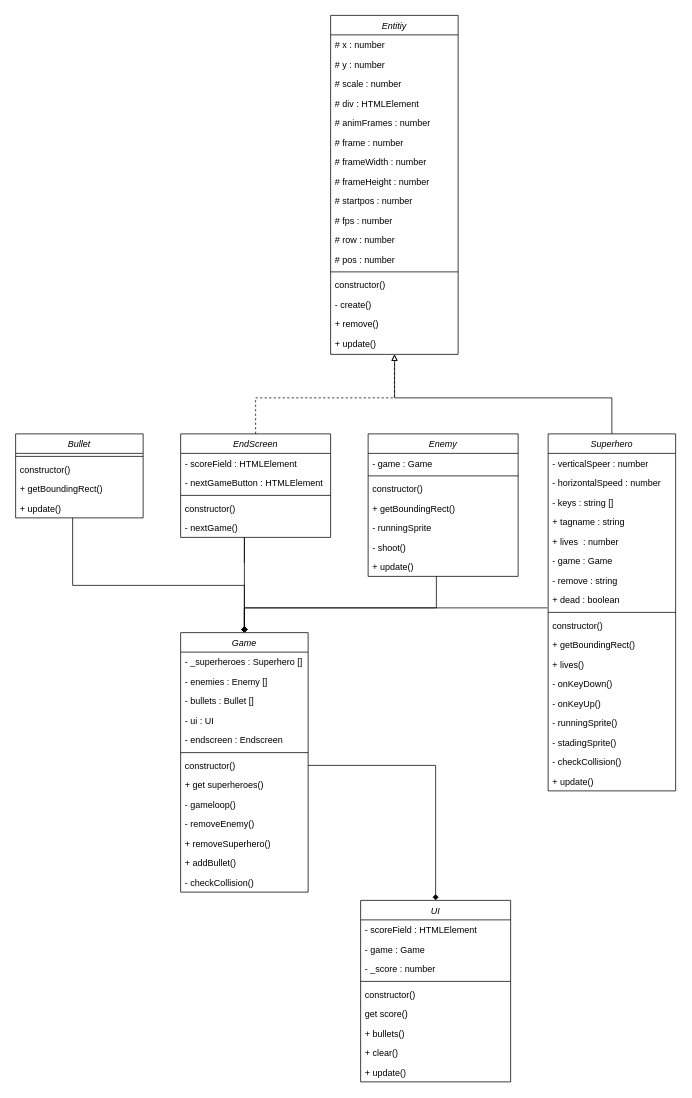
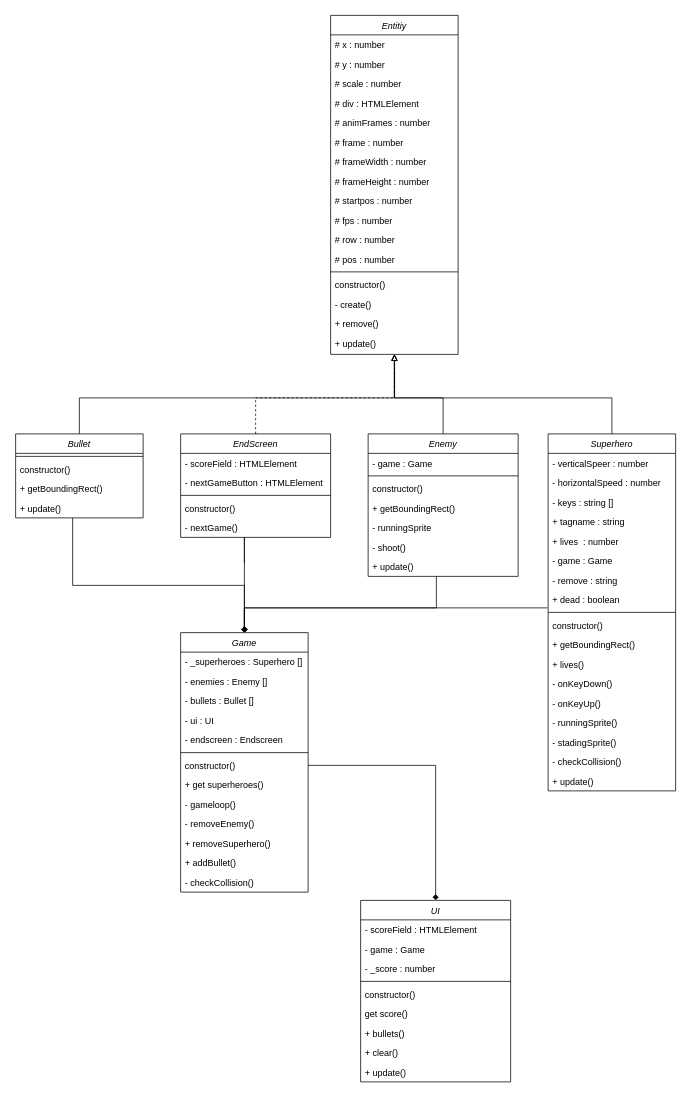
none -> (148, 398)
none -> (443, 417)
